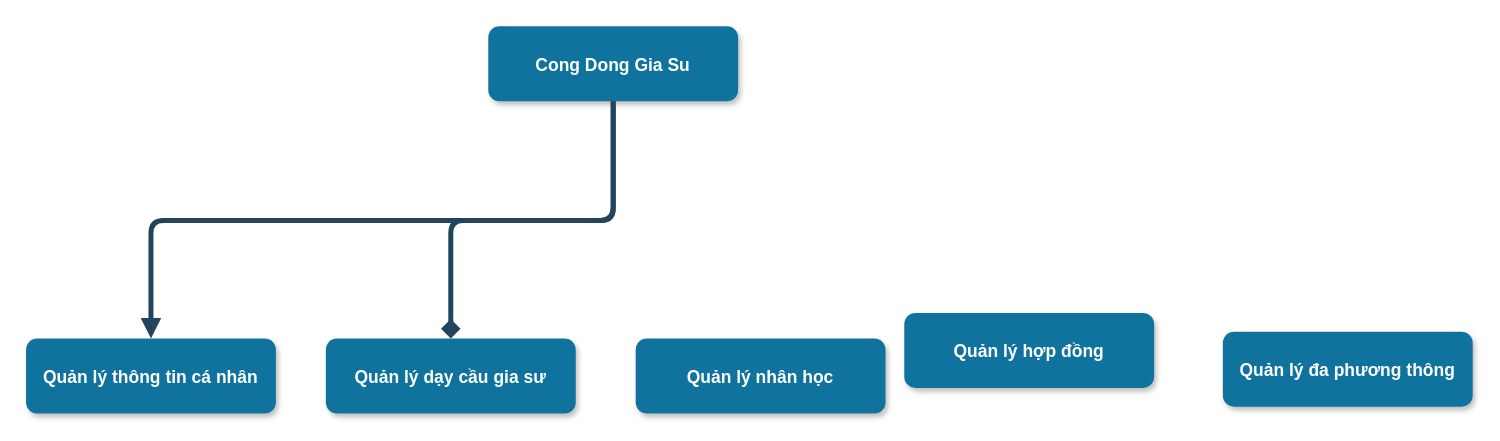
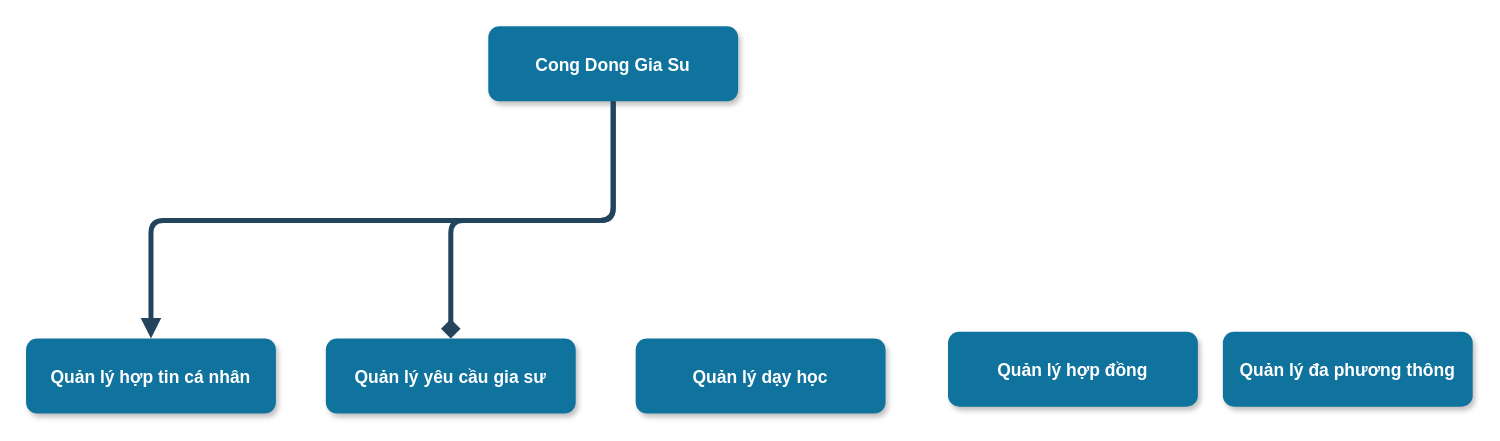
(1029, 351) -> (1073, 369)
(150, 377) -> (150, 377)
(450, 377) -> (450, 377)
(760, 377) -> (760, 377)
